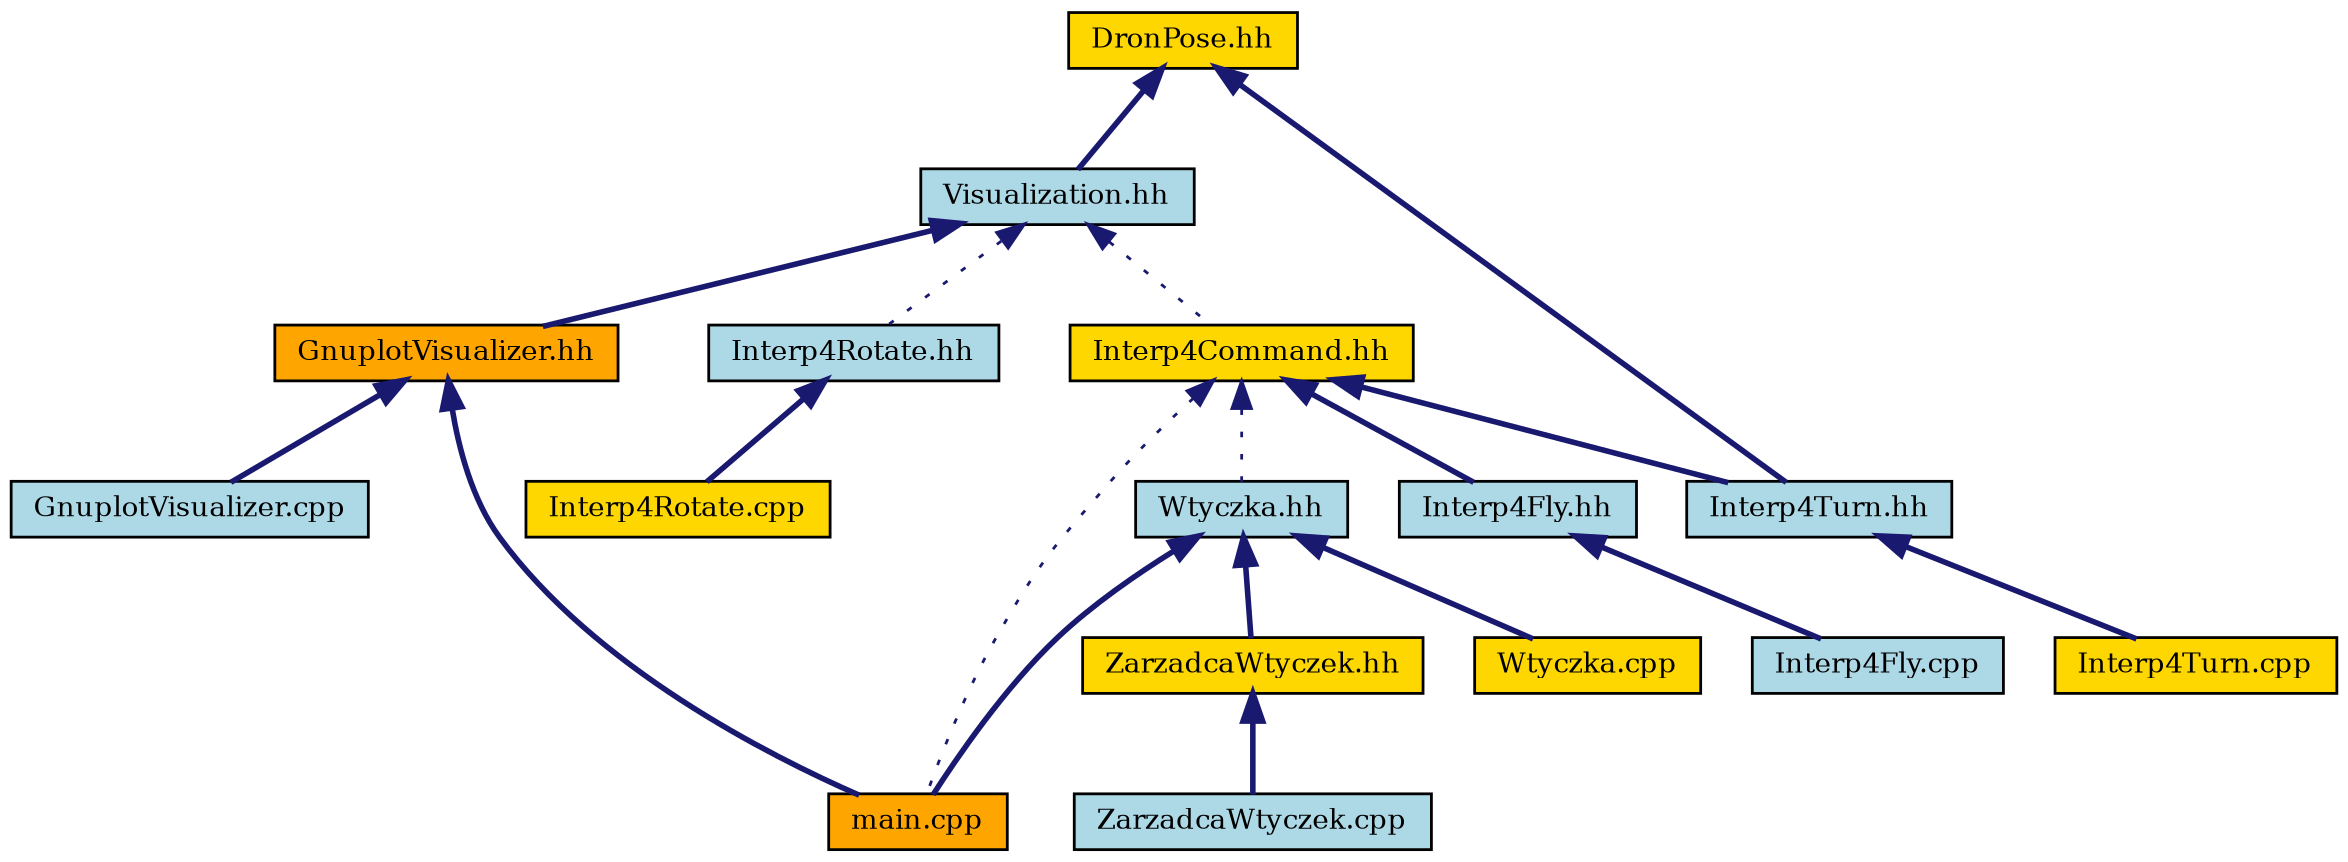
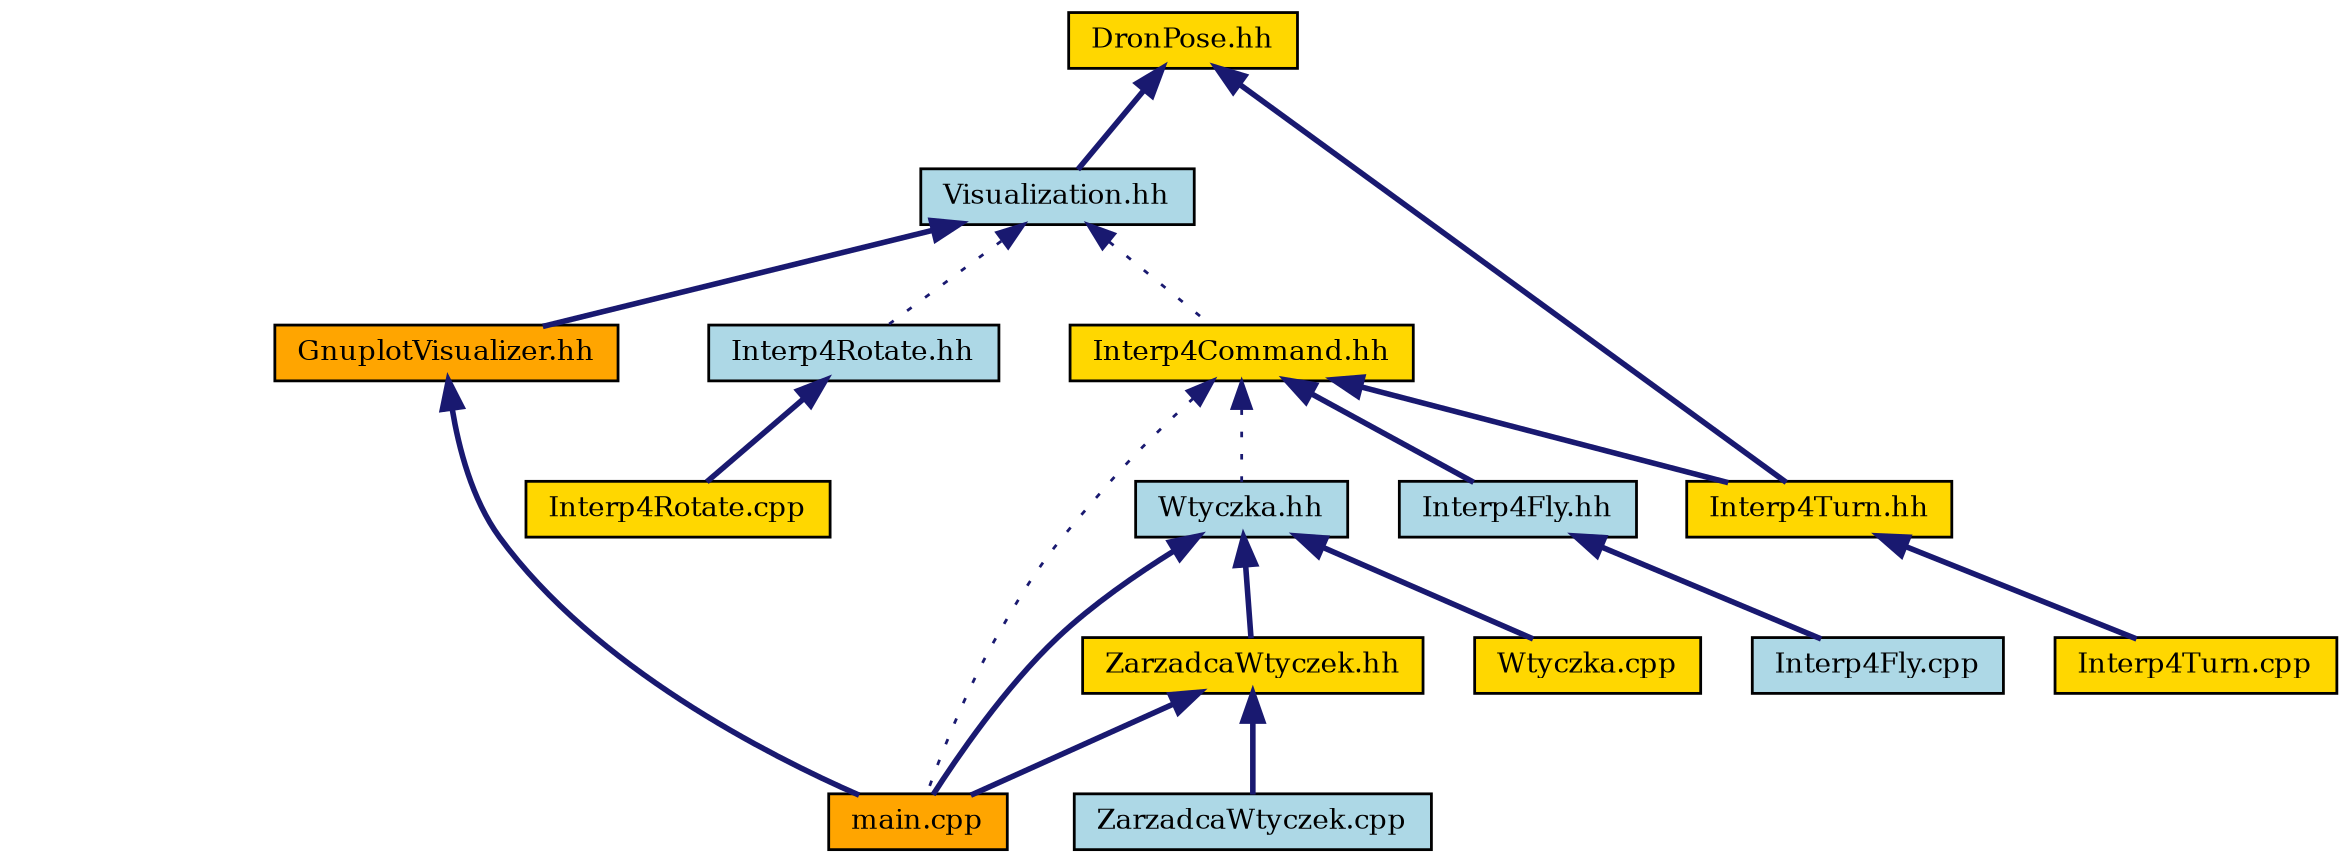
(190, 509) -> none
(1819, 509) -> (1819, 509)
none -> (1072, 750)
